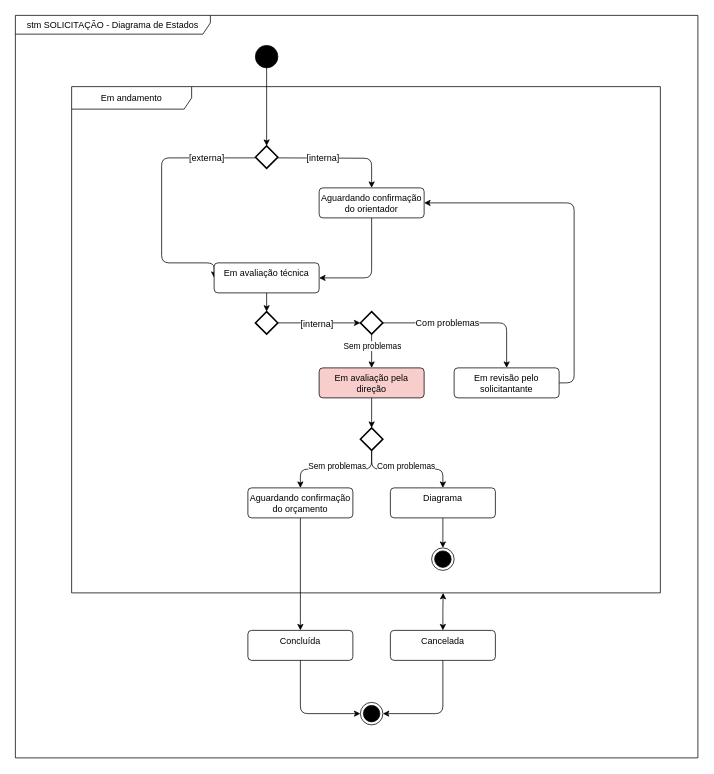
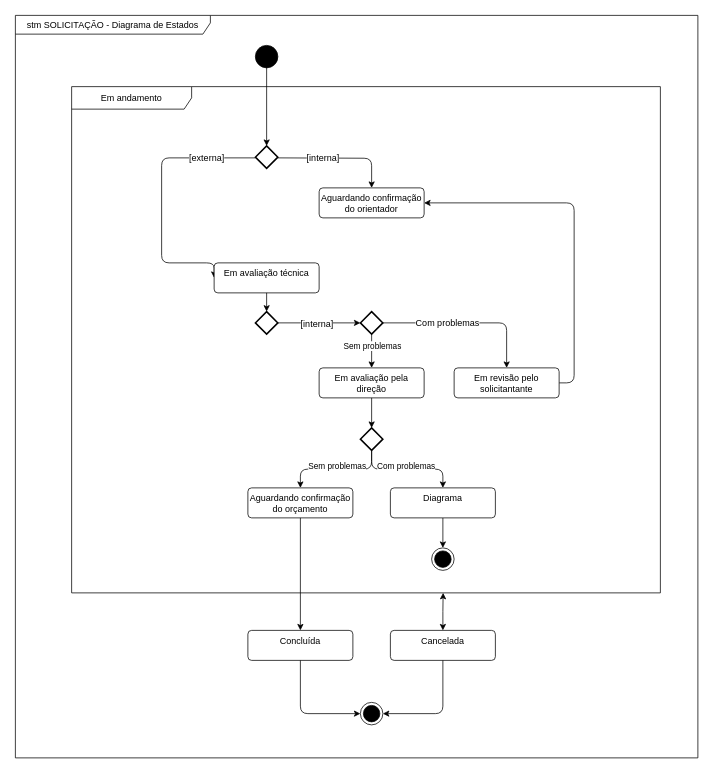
(372, 249) -> none
(372, 383) -> (372, 383)
